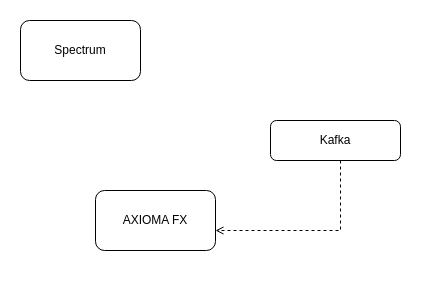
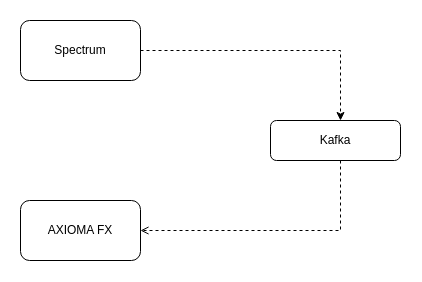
none -> (272, 51)
(156, 221) -> (81, 231)
